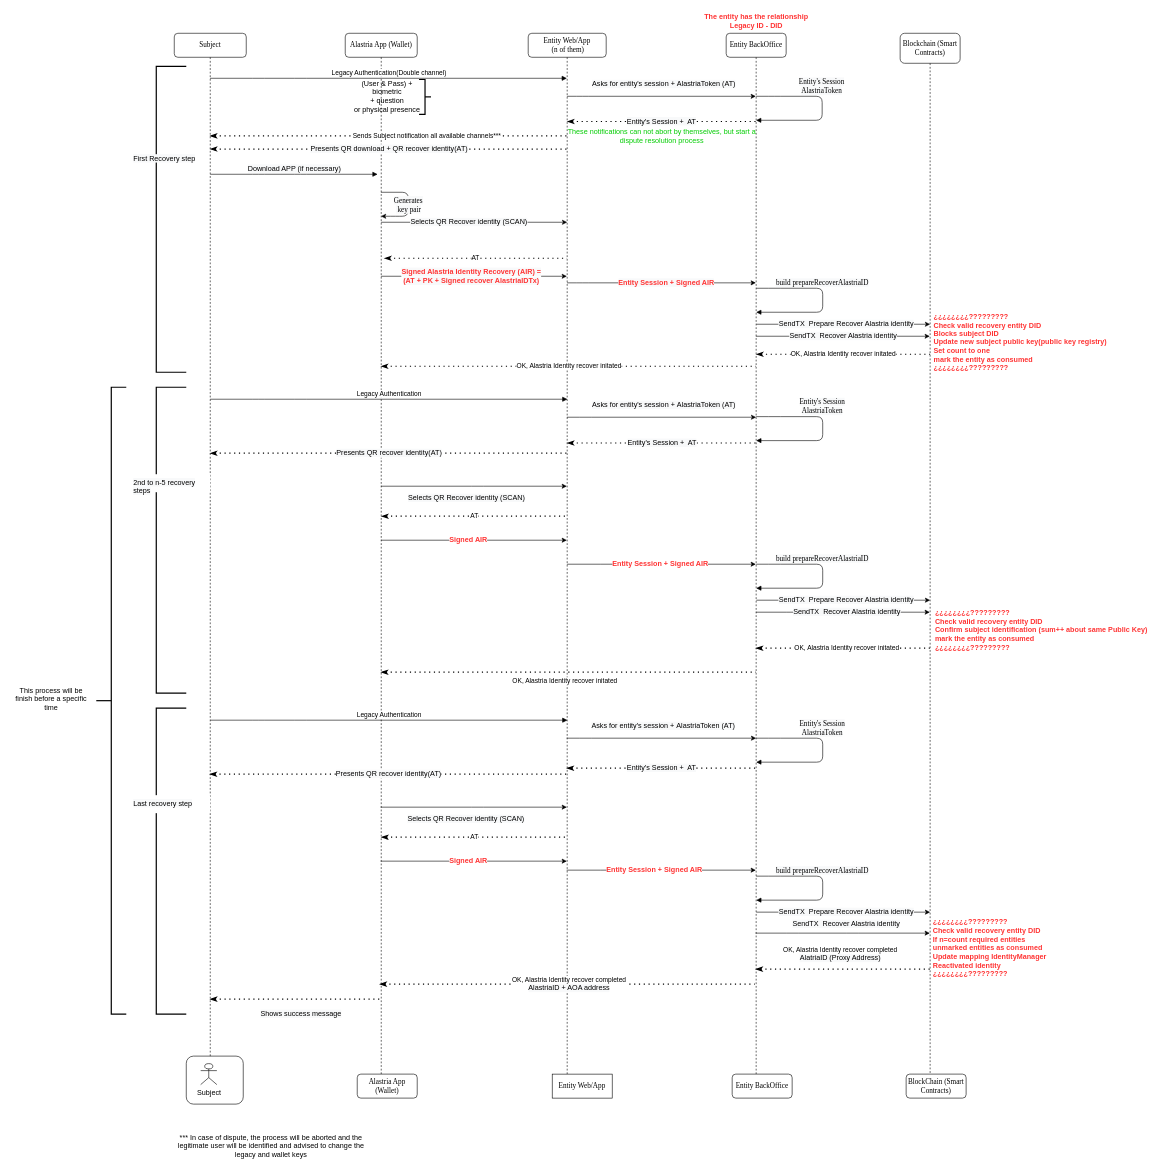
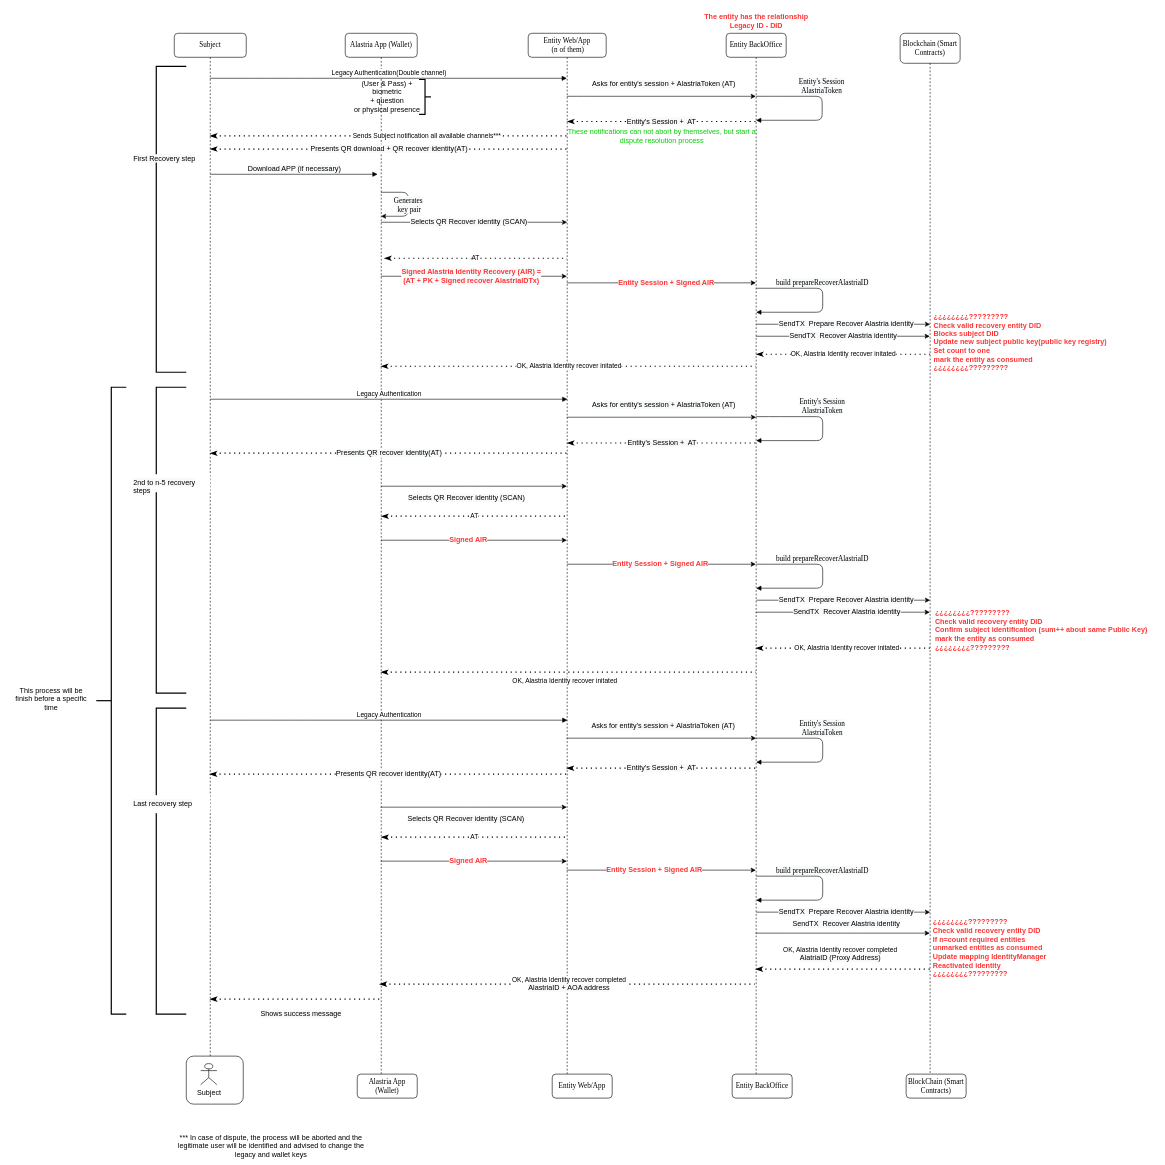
(582, 1086) -> (582, 1086)
